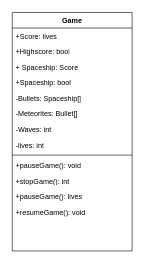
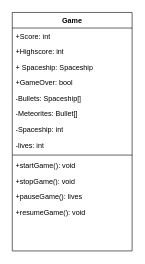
(38, 36) -> (35, 36)
(44, 52) -> (42, 52)
(48, 68) -> (56, 68)
(44, 83) -> (43, 83)
(35, 130) -> (42, 130)
(49, 166) -> (49, 166)
(45, 182) -> (47, 182)
